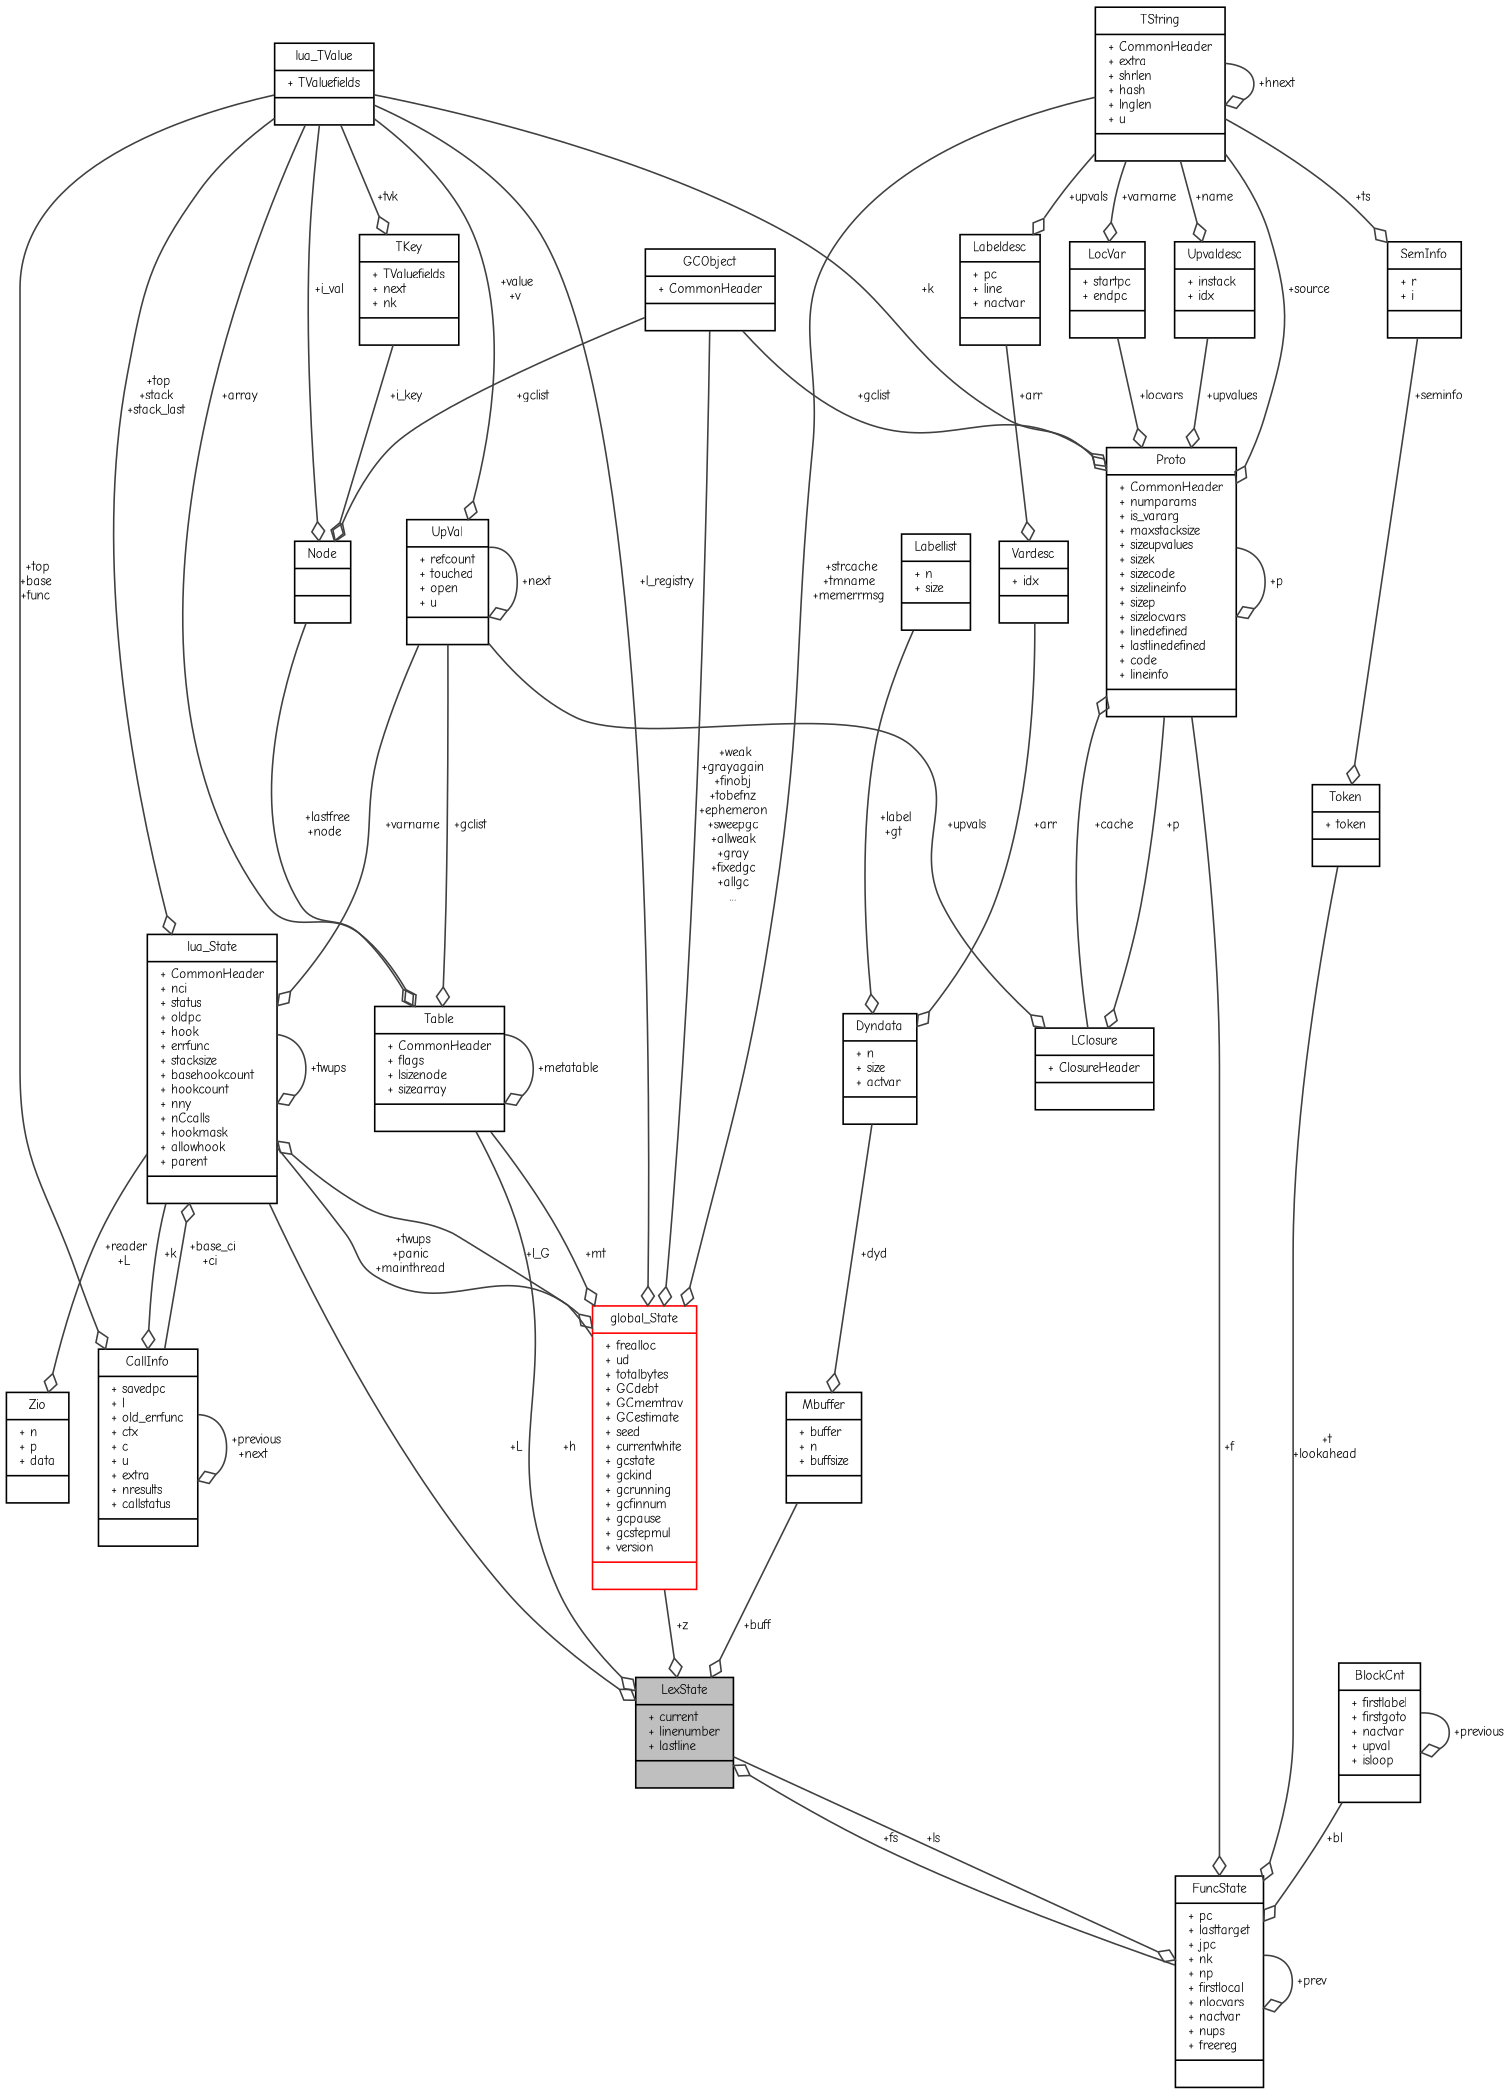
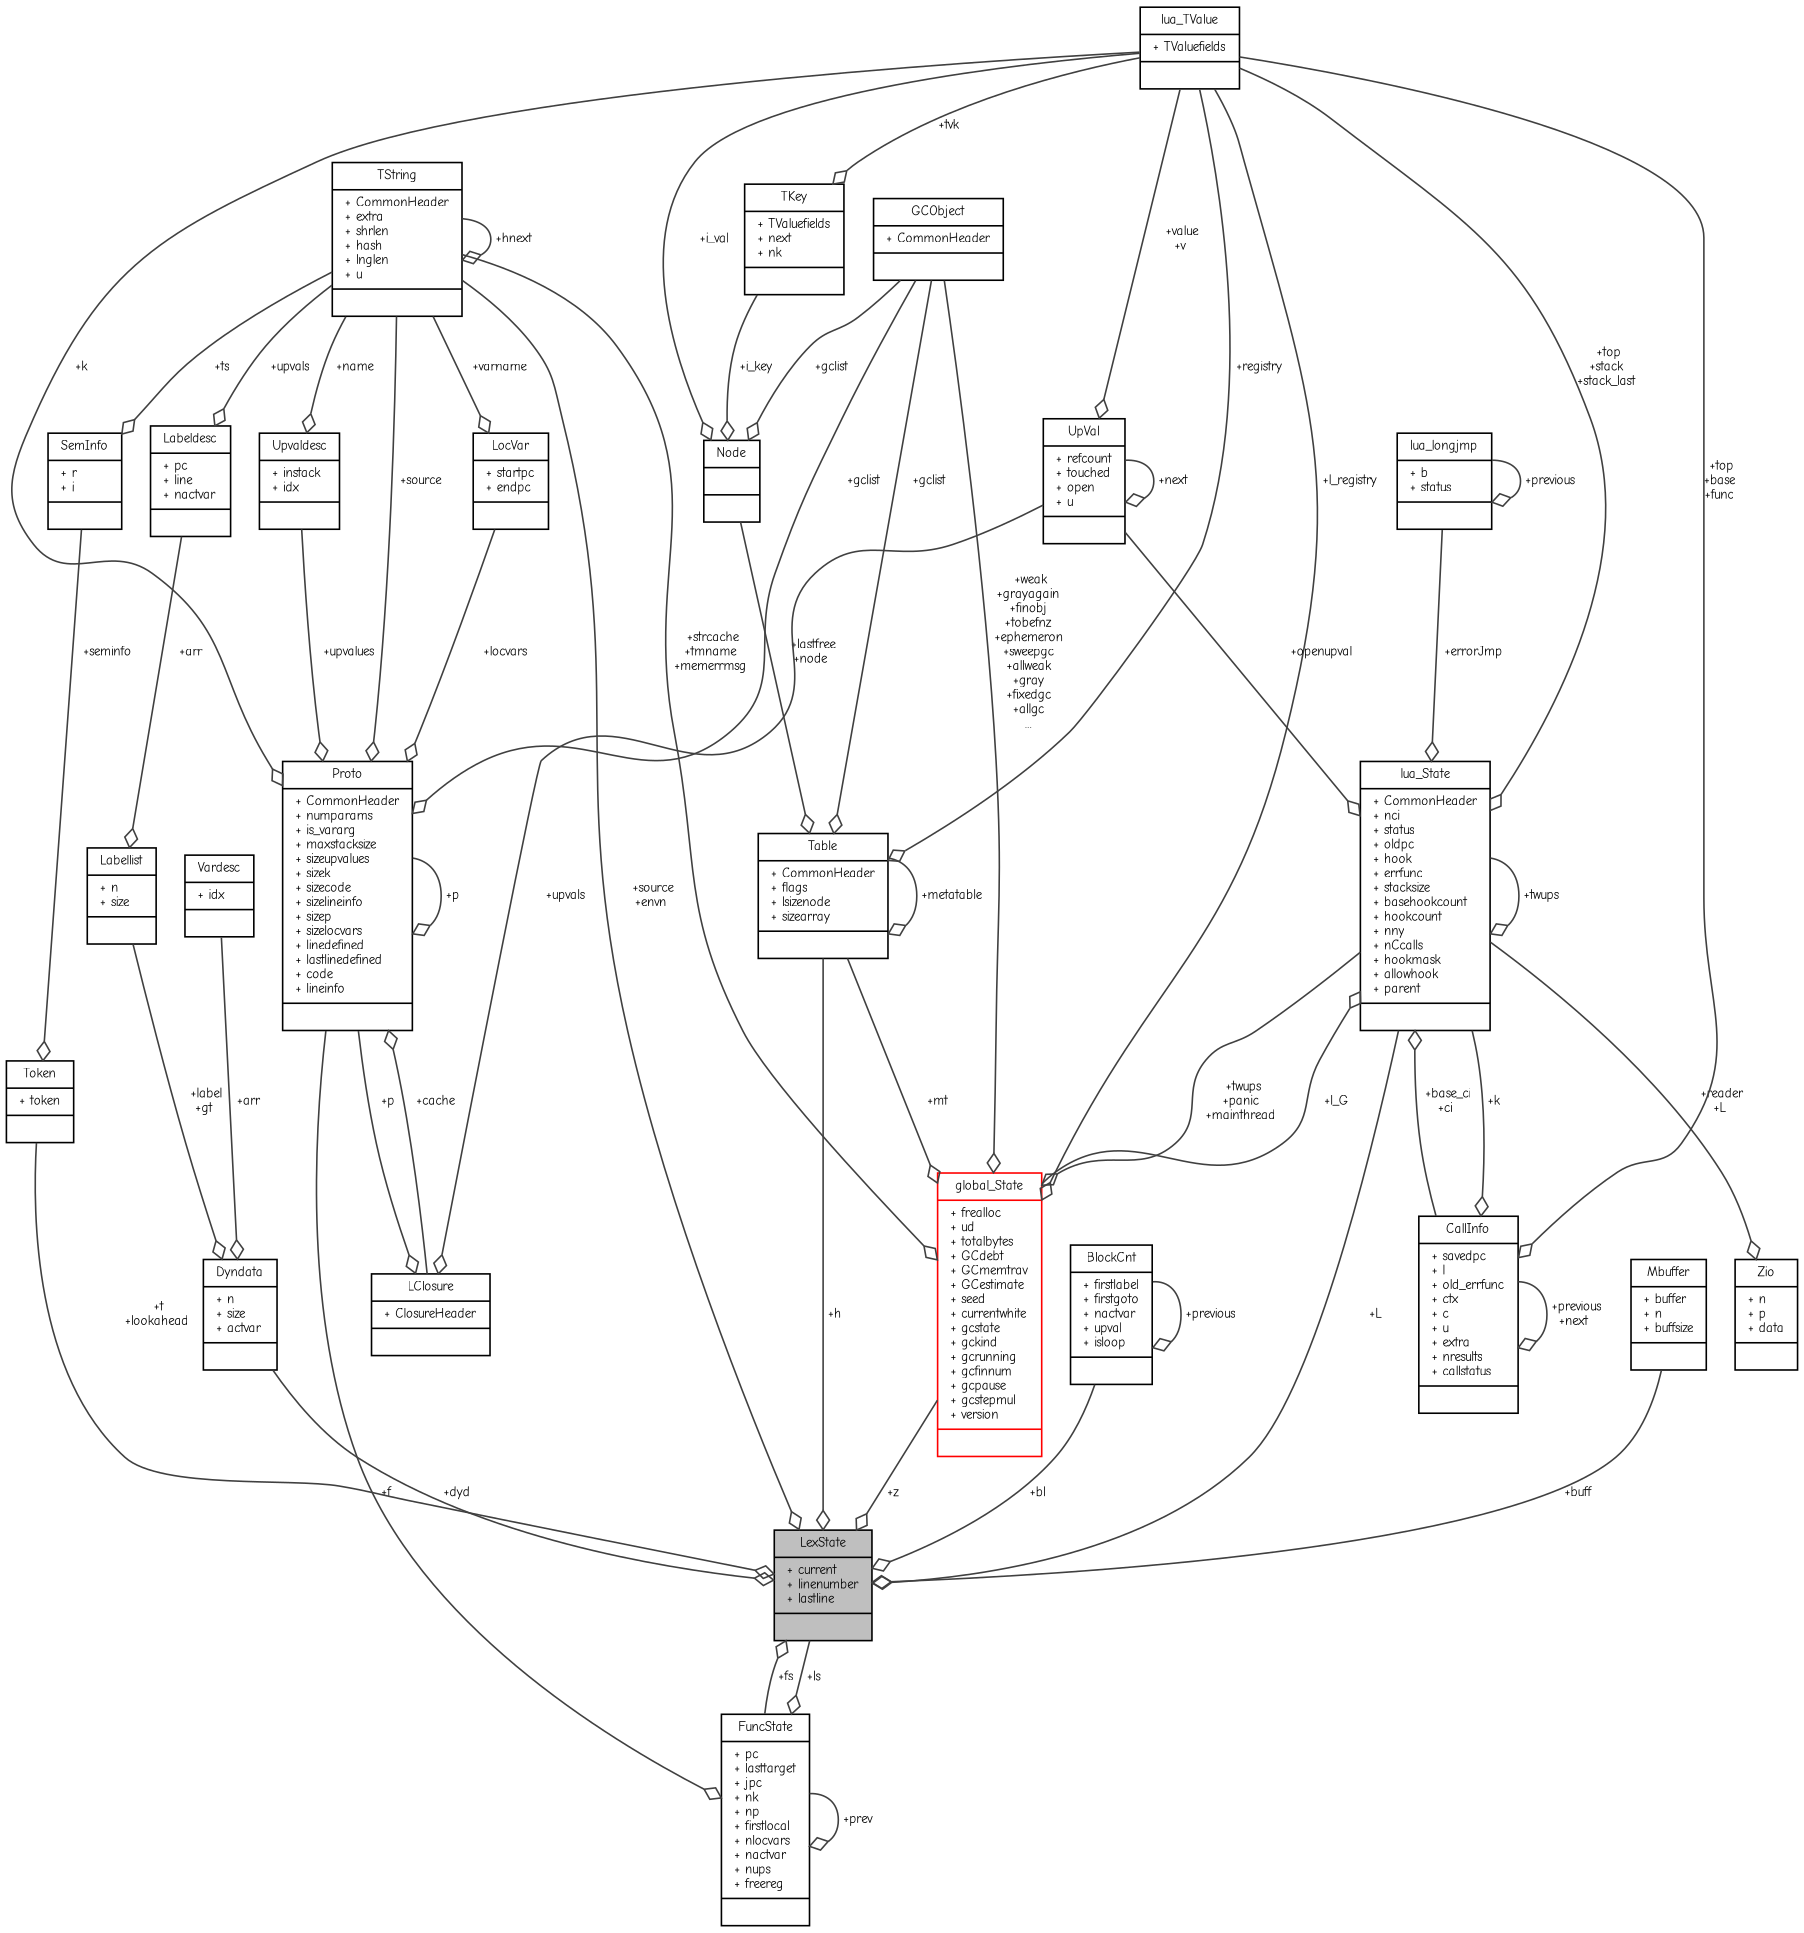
(238, 396) -> (1257, 368)
(1017, 438) -> (157, 682)
none -> (1444, 481)
(447, 816) -> (887, 534)
(410, 826) -> (1320, 653)
none -> (605, 890)
(853, 1249) -> (555, 1541)
(1293, 1364) -> (274, 1482)
(1310, 1855) -> (1013, 1495)
